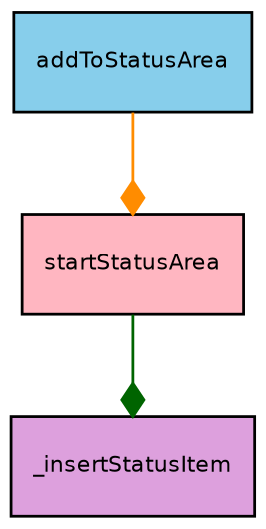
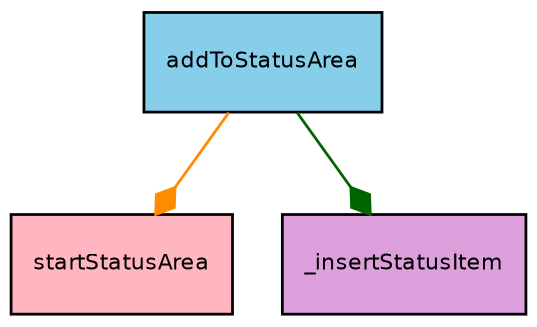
(133, 349) -> (324, 150)
